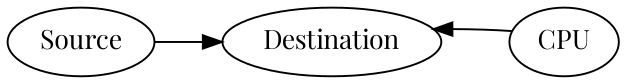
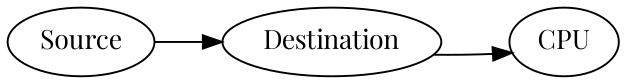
(482, 30) -> (463, 55)
